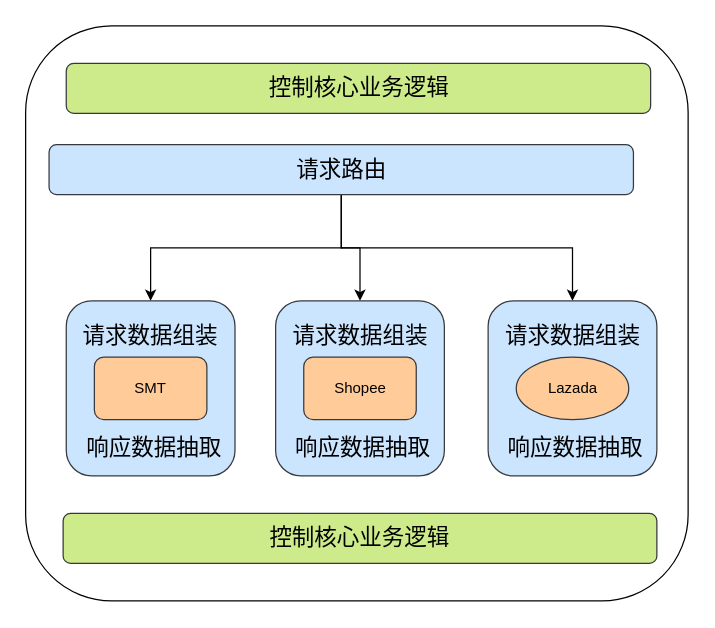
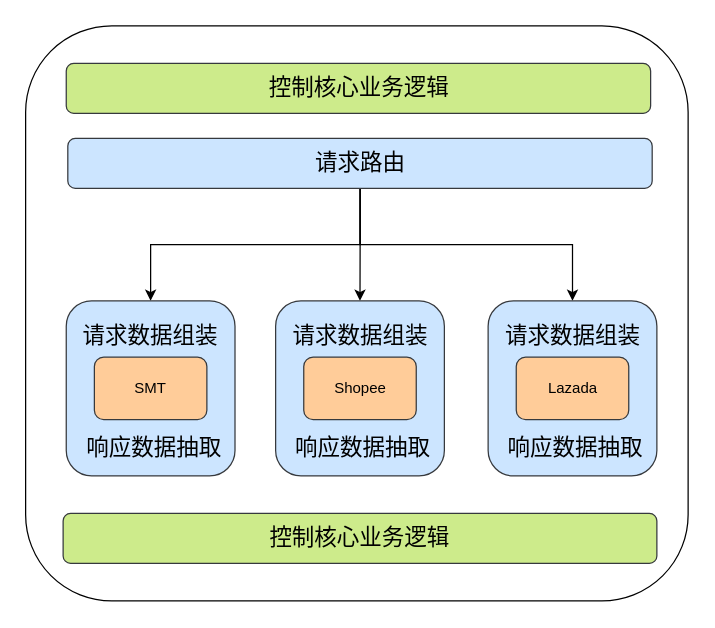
(341, 169) -> (360, 163)
(573, 388) -> (573, 388)
